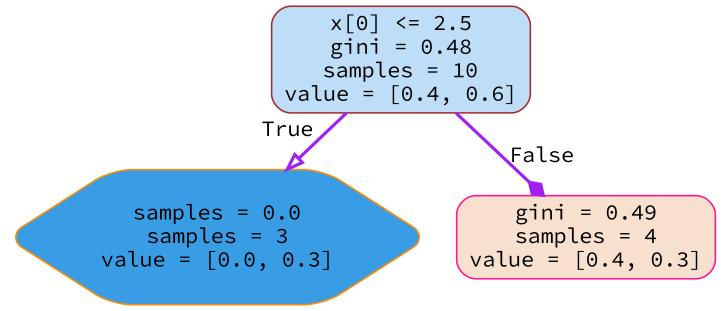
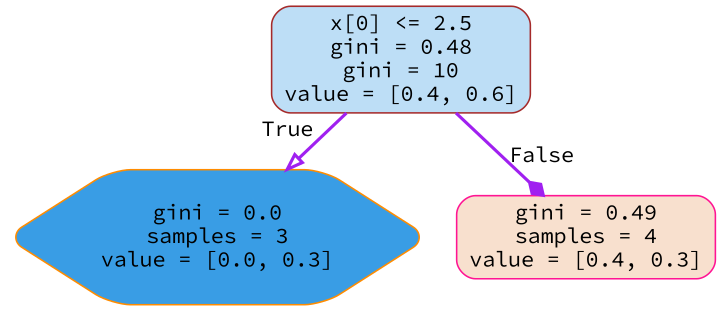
(401, 60) -> (401, 60)
(218, 237) -> (218, 237)
